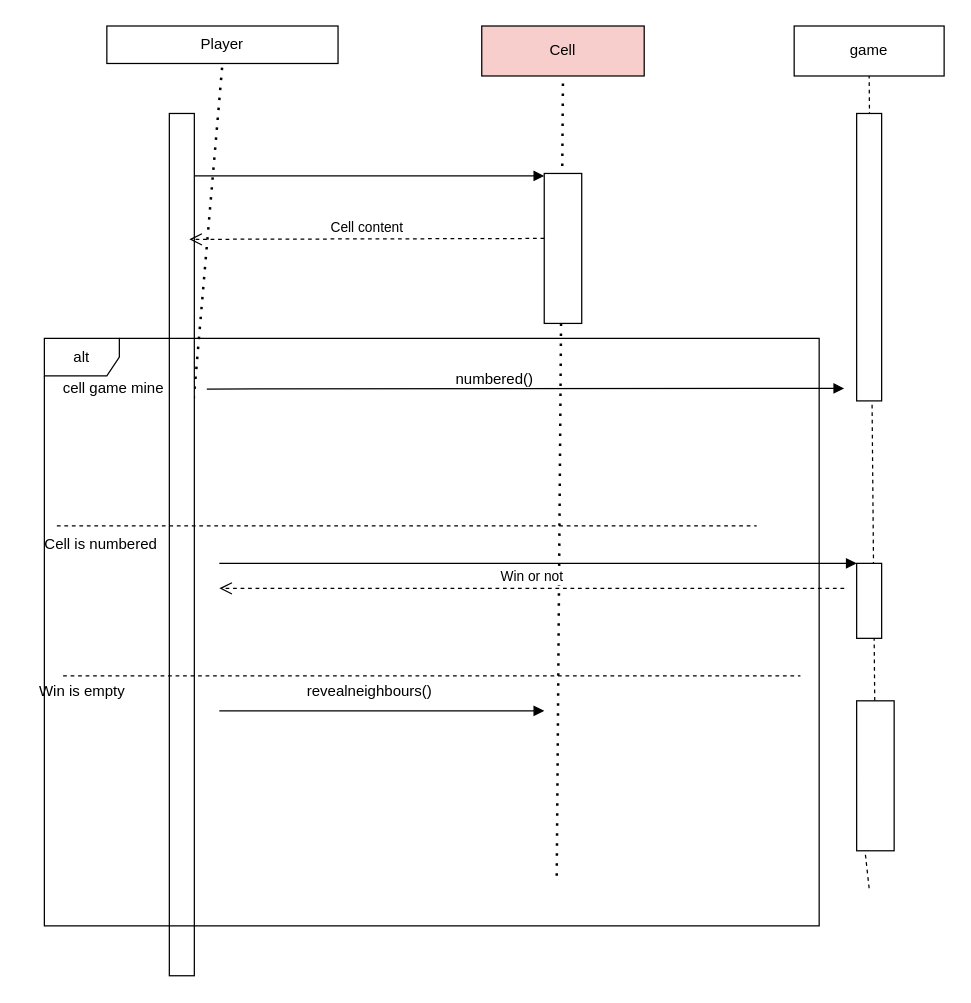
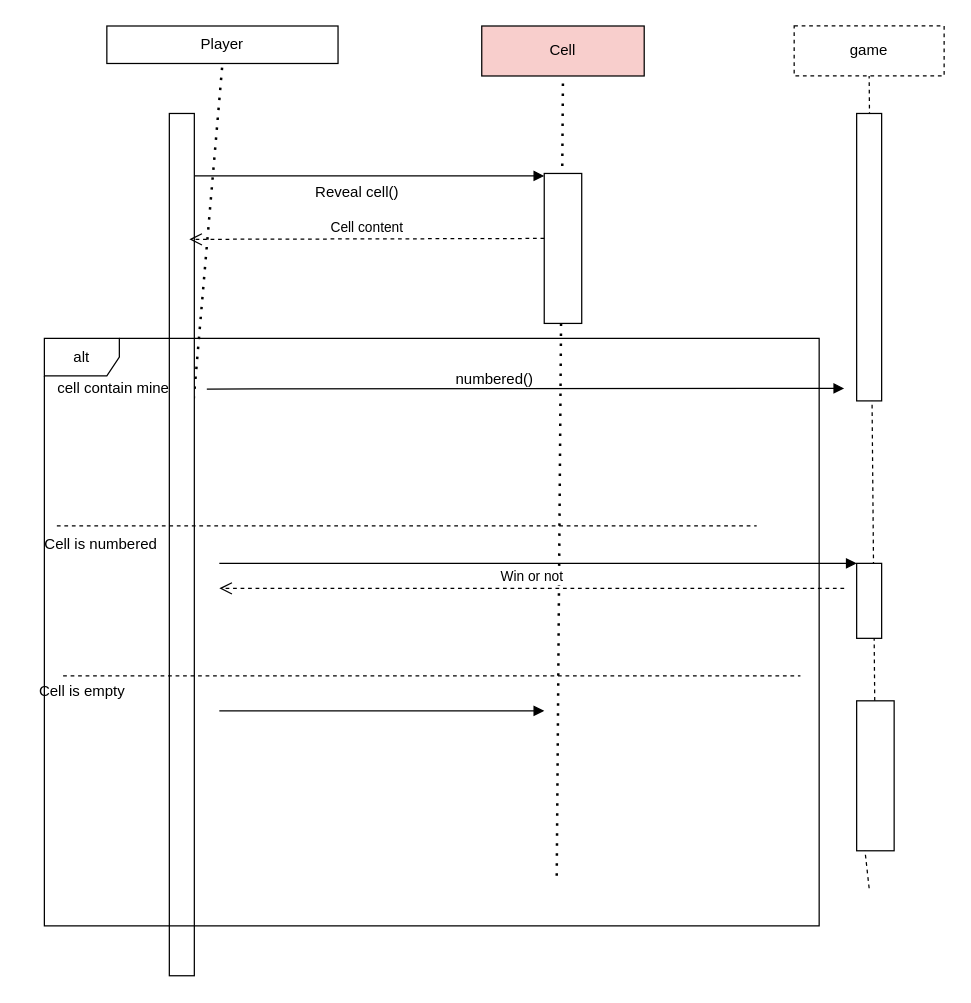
(869, 51) -> (869, 51)
none -> (357, 192)
(114, 388) -> (114, 388)
(83, 692) -> (83, 692)
(369, 692) -> none
